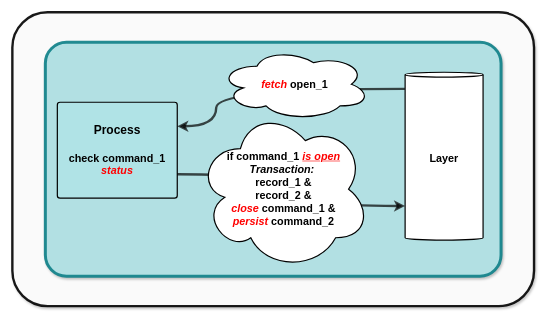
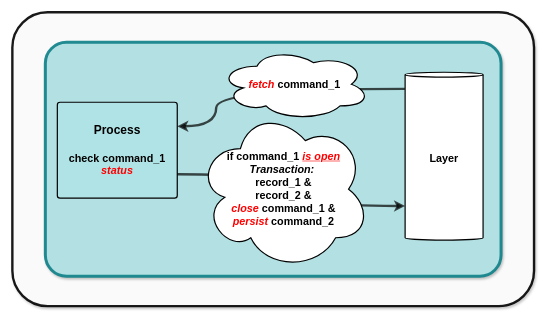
(295, 84) -> (295, 84)
